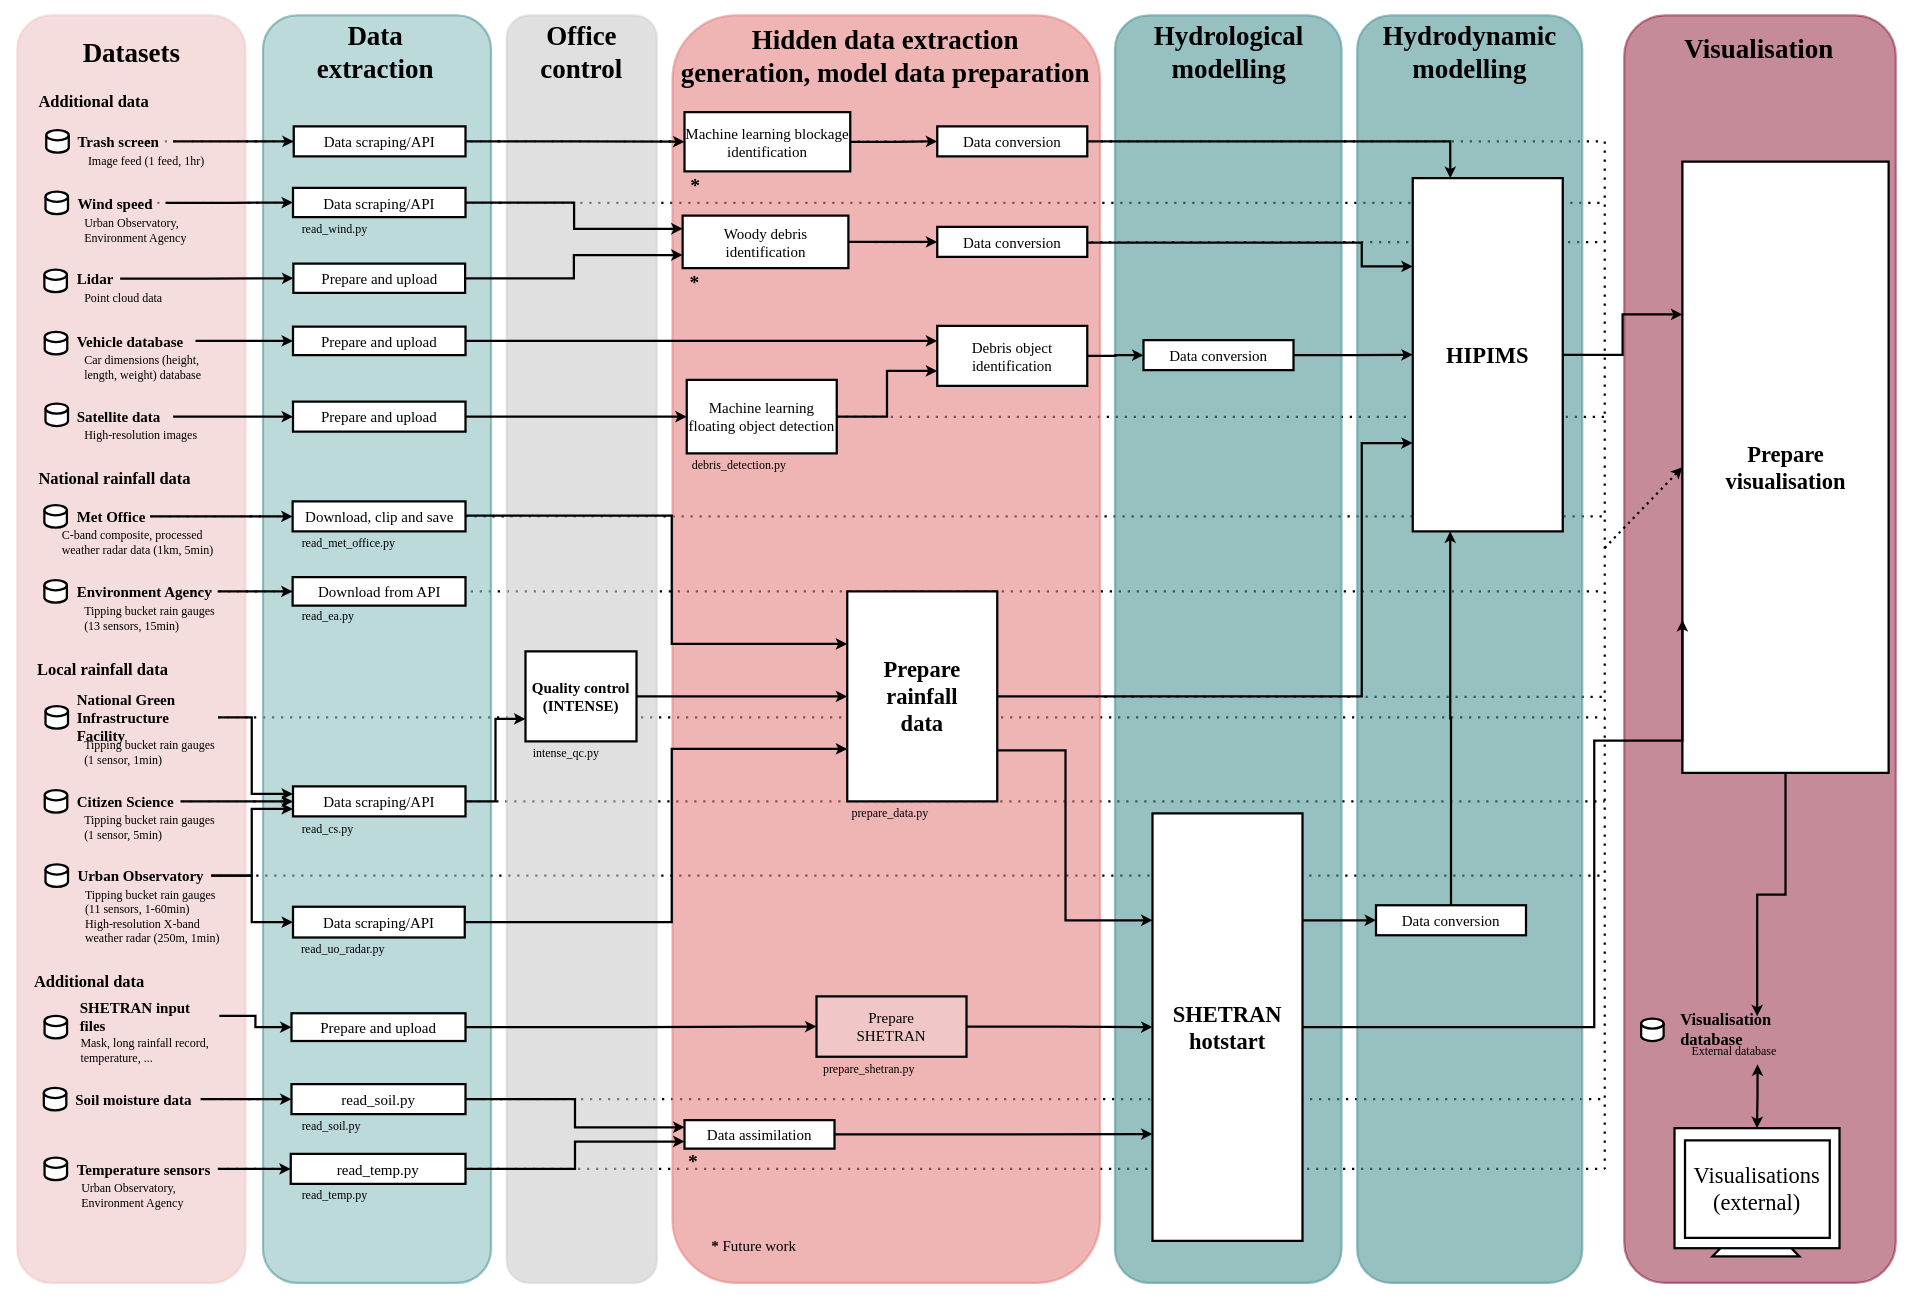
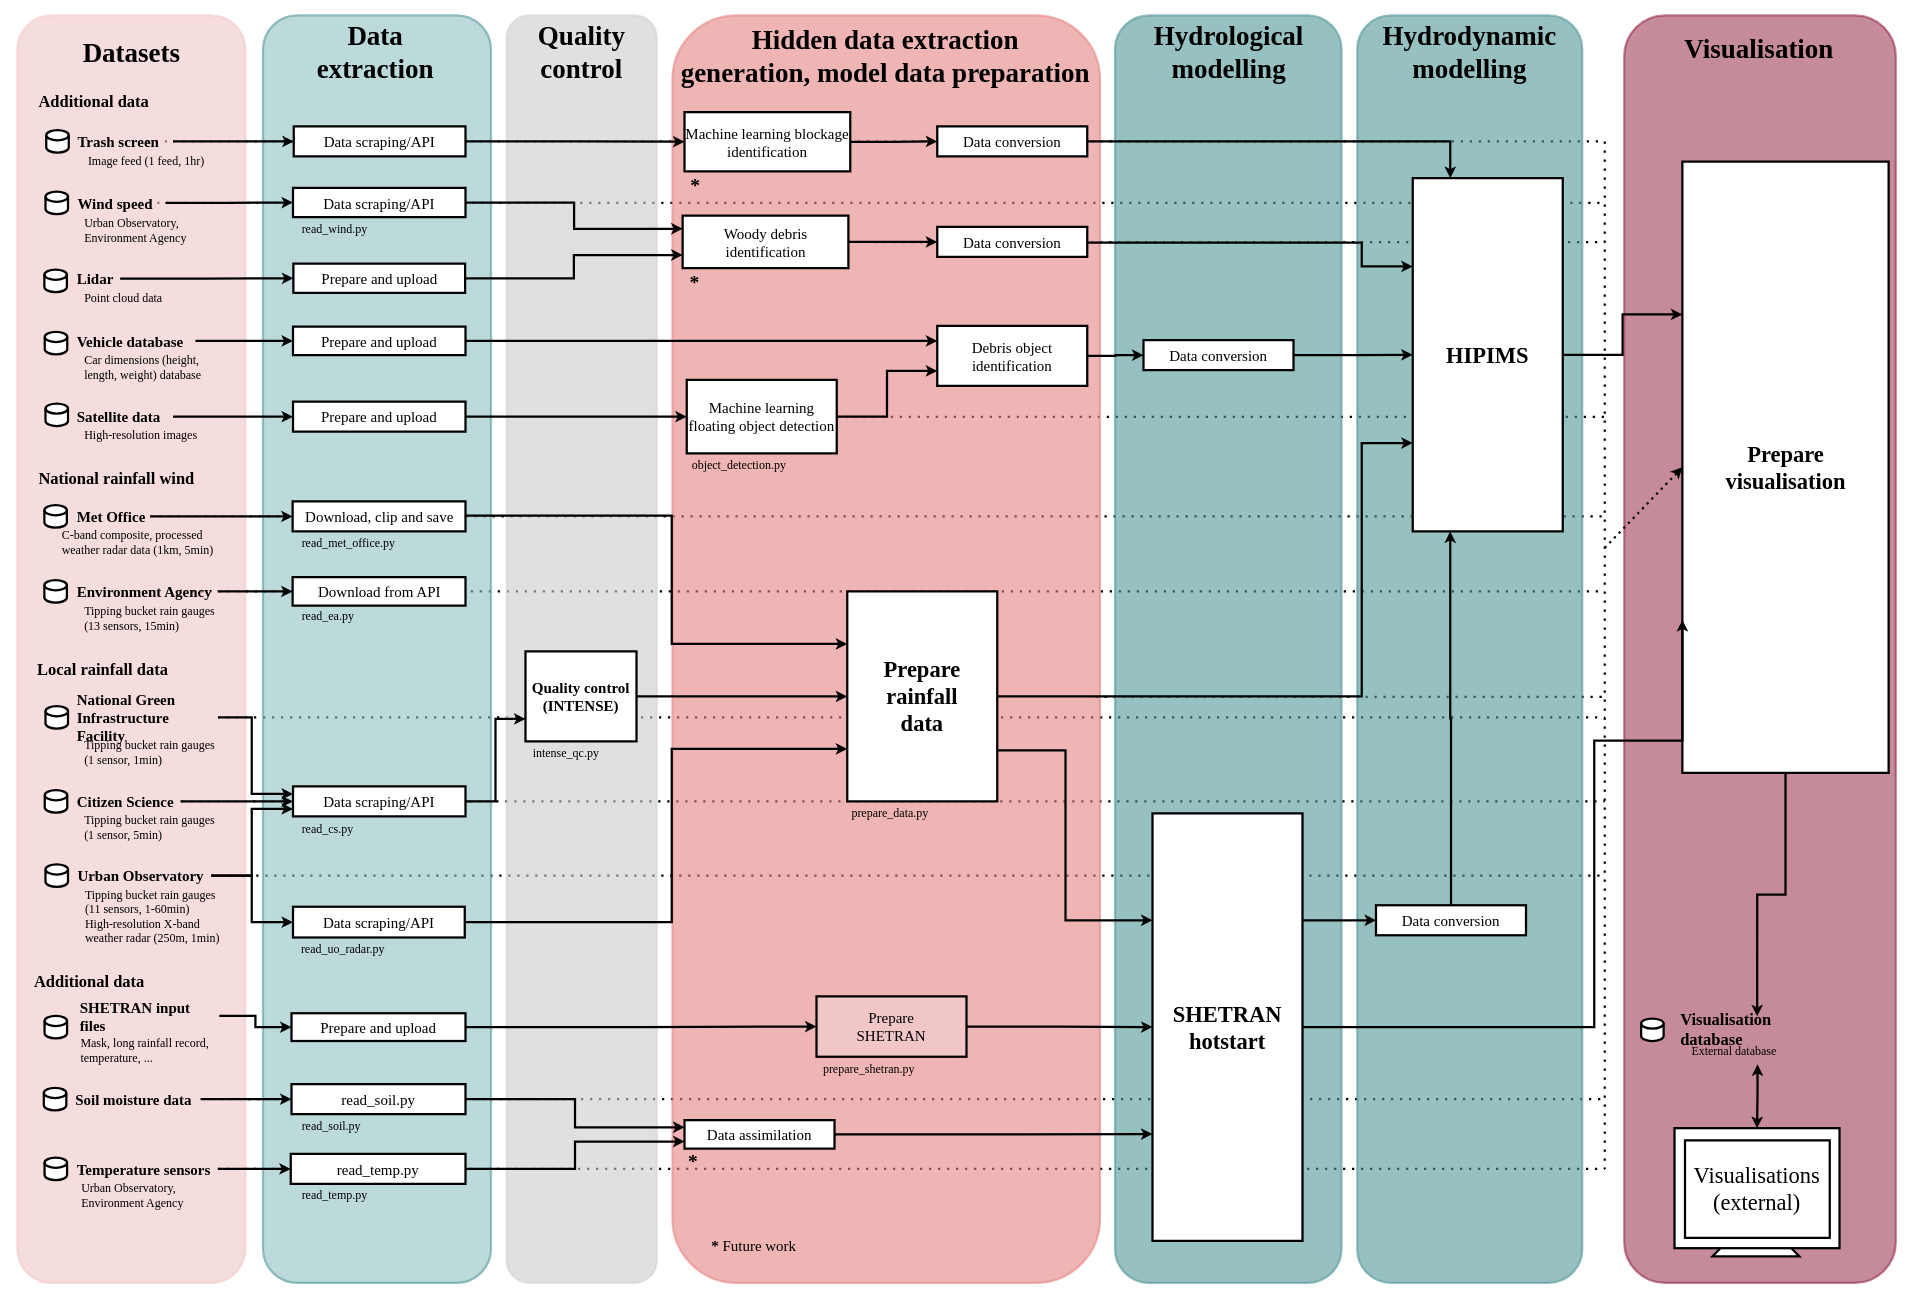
(582, 53) -> (582, 53)
(749, 465) -> (749, 465)
(125, 479) -> (123, 479)
